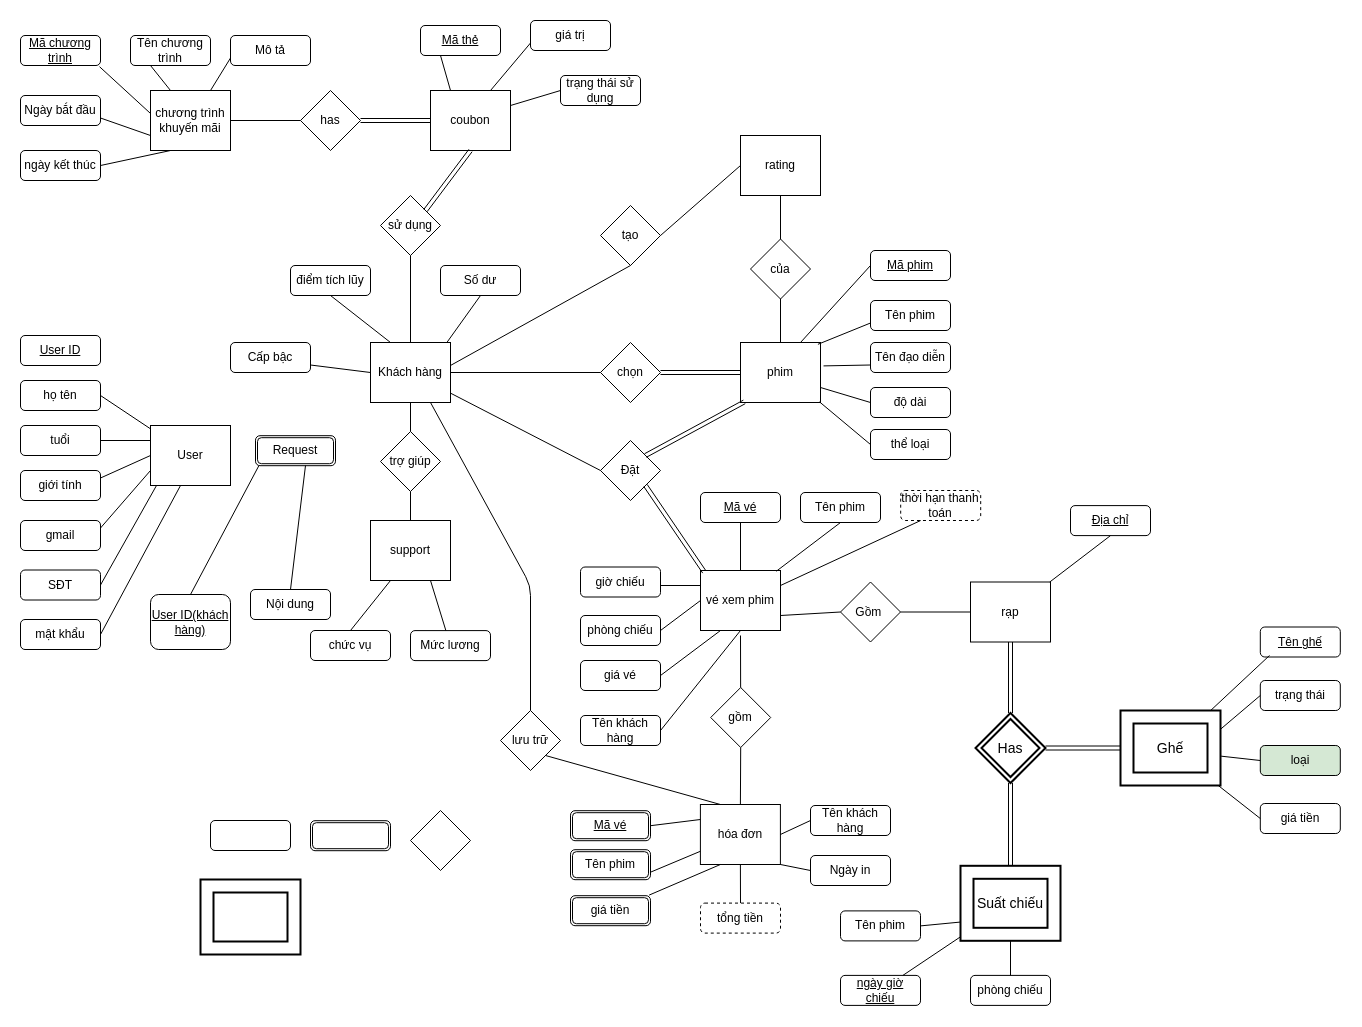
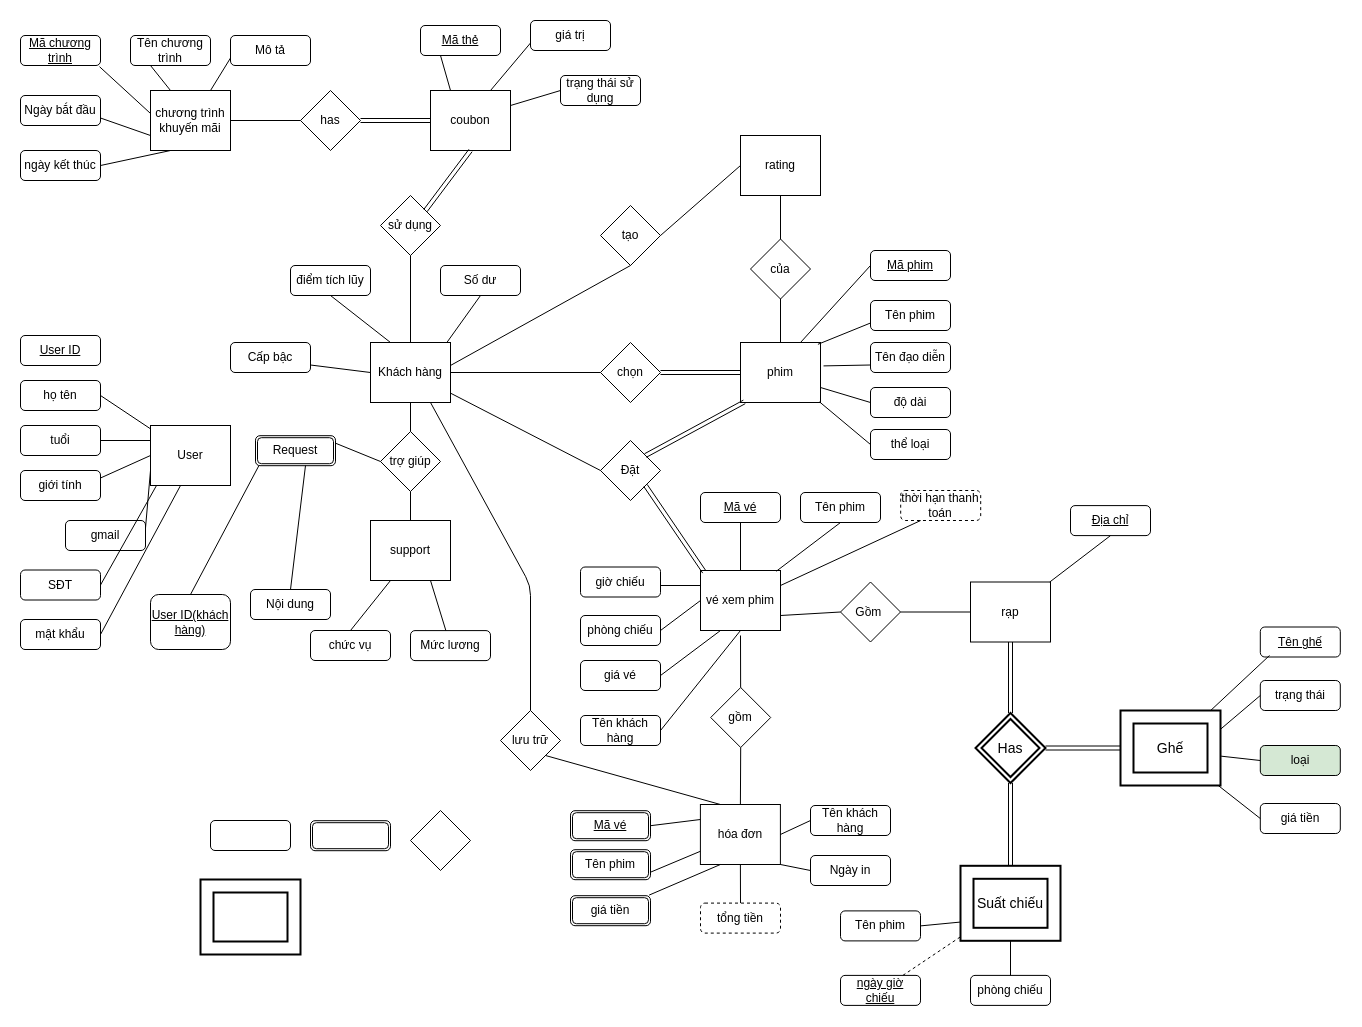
none -> (358, 452)
(61, 536) -> (106, 536)
(930, 957) -> (930, 957)
